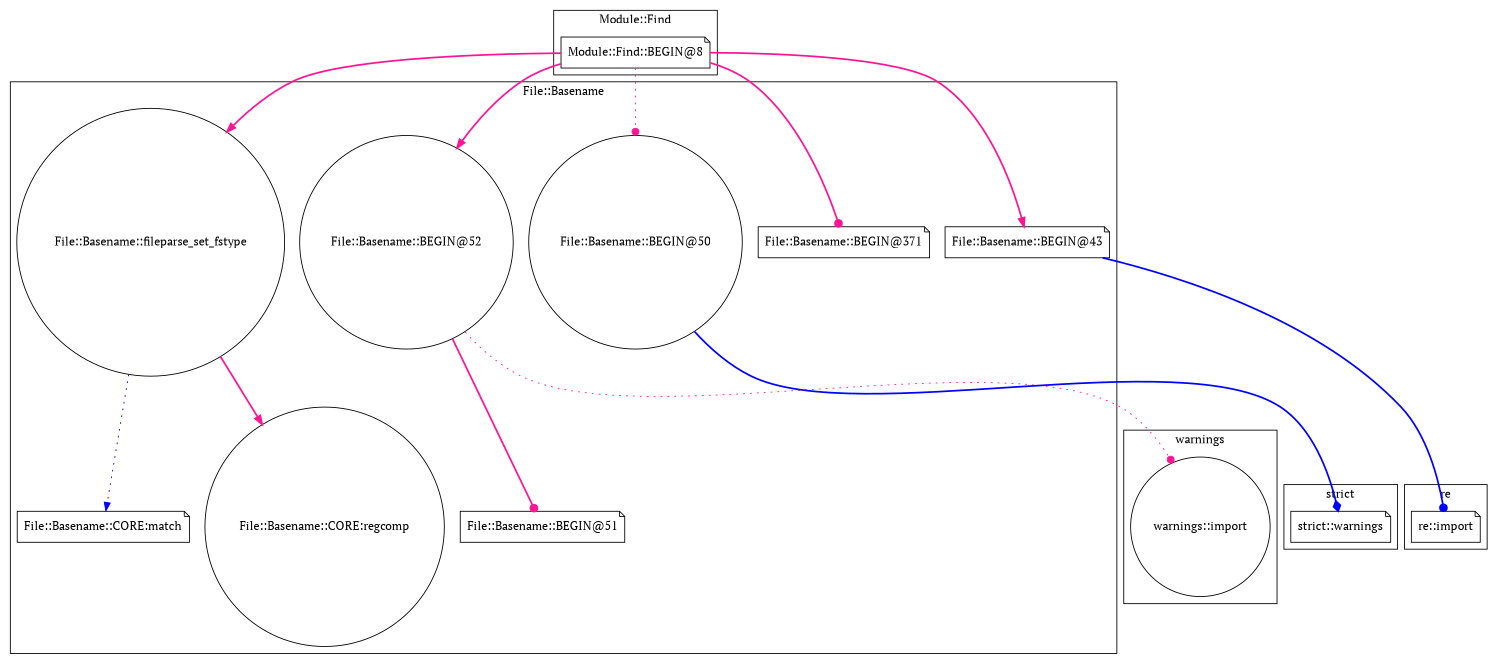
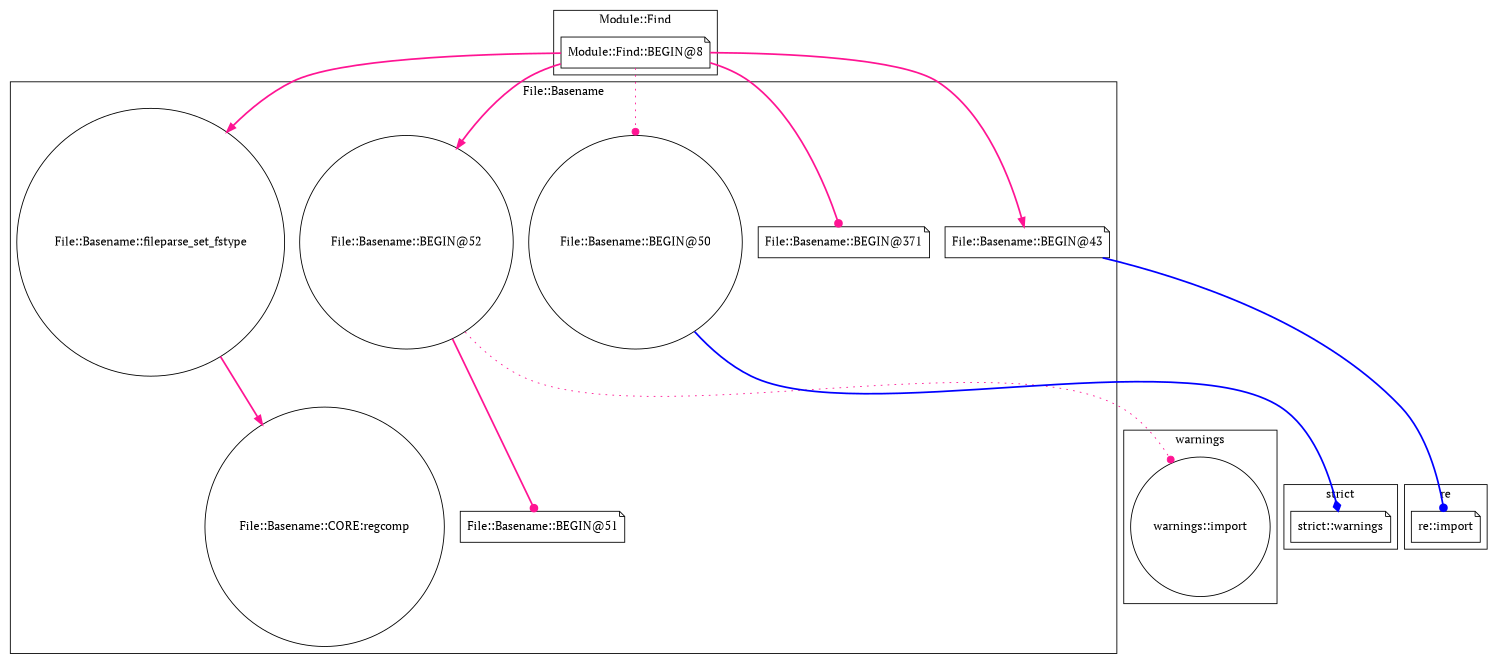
(103, 527) -> none
